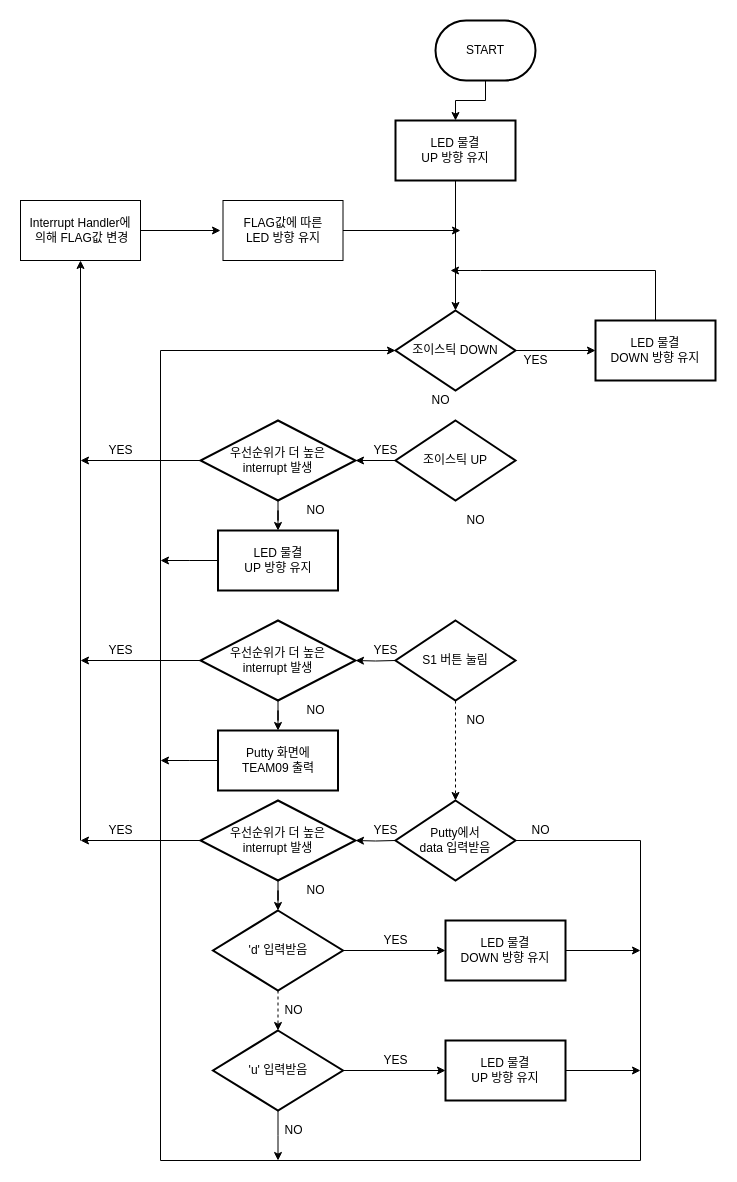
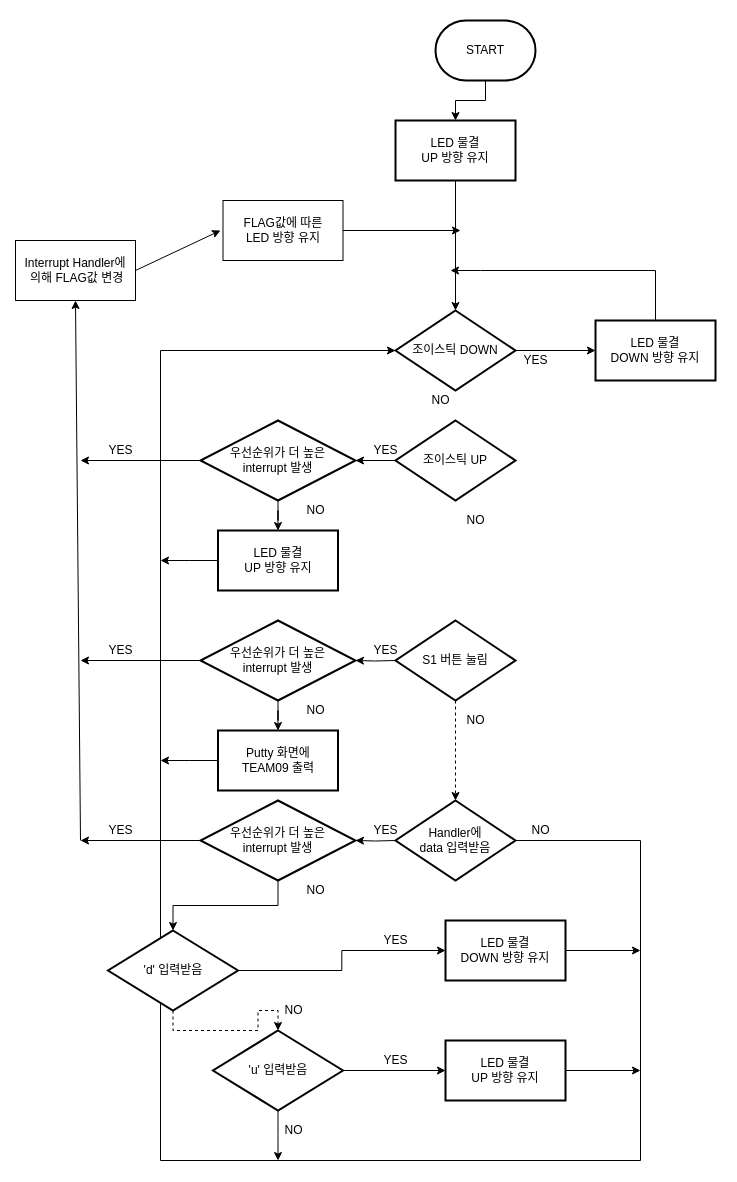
(81, 231) -> (76, 271)
(456, 841) -> (456, 841)
(278, 951) -> (173, 971)
